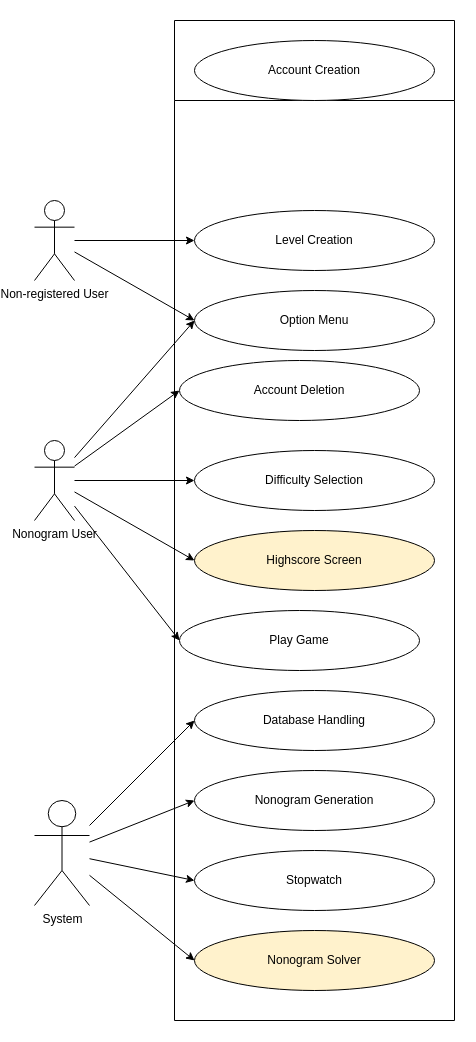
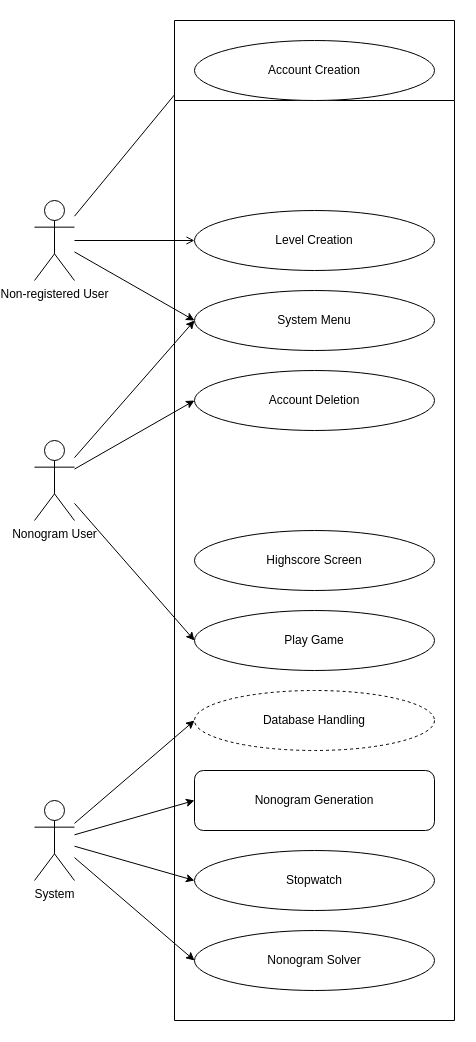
none -> (125, 155)
(186, 241) -> (188, 241)
(315, 321) -> (315, 321)
(300, 391) -> (315, 401)
(131, 481) -> none
(315, 481) -> none
(131, 524) -> none
(315, 561) -> (315, 561)
(300, 641) -> (315, 641)
(315, 721) -> (315, 721)
(315, 801) -> (315, 801)
(62, 853) -> (55, 841)
(315, 961) -> (315, 961)
